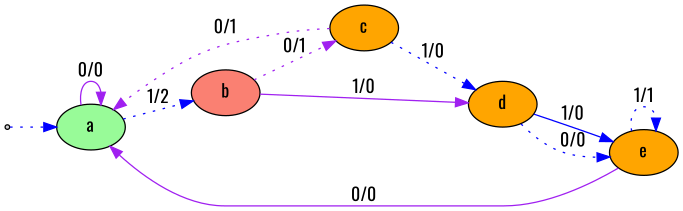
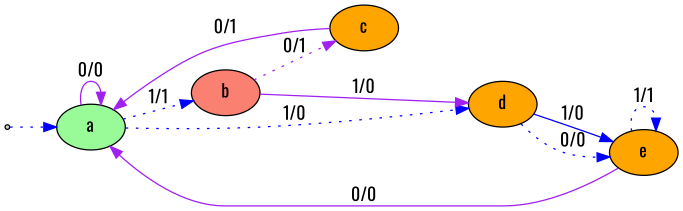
(220, 46) -> (220, 46)
(428, 63) -> (291, 125)
(158, 98) -> (158, 98)
